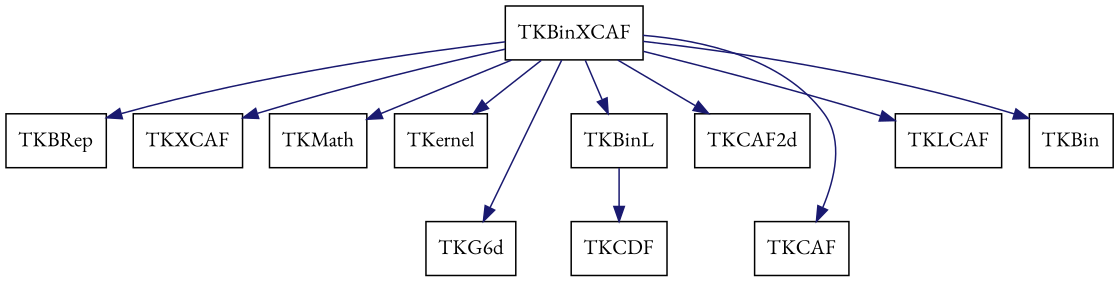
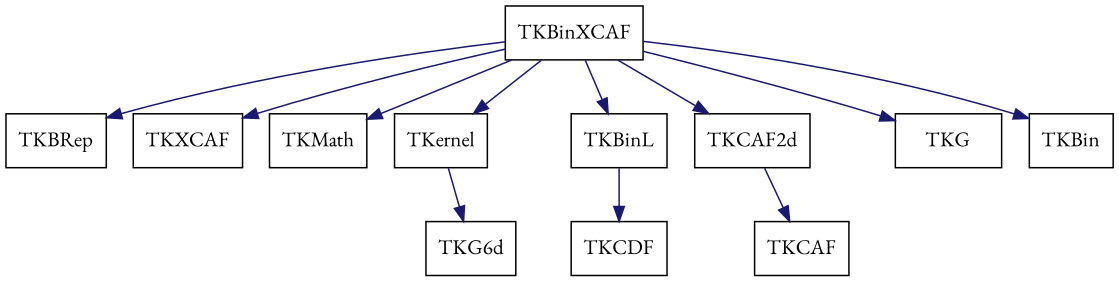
(786, 78) -> (774, 188)
(526, 134) -> (454, 188)
(948, 141) -> (948, 141)
